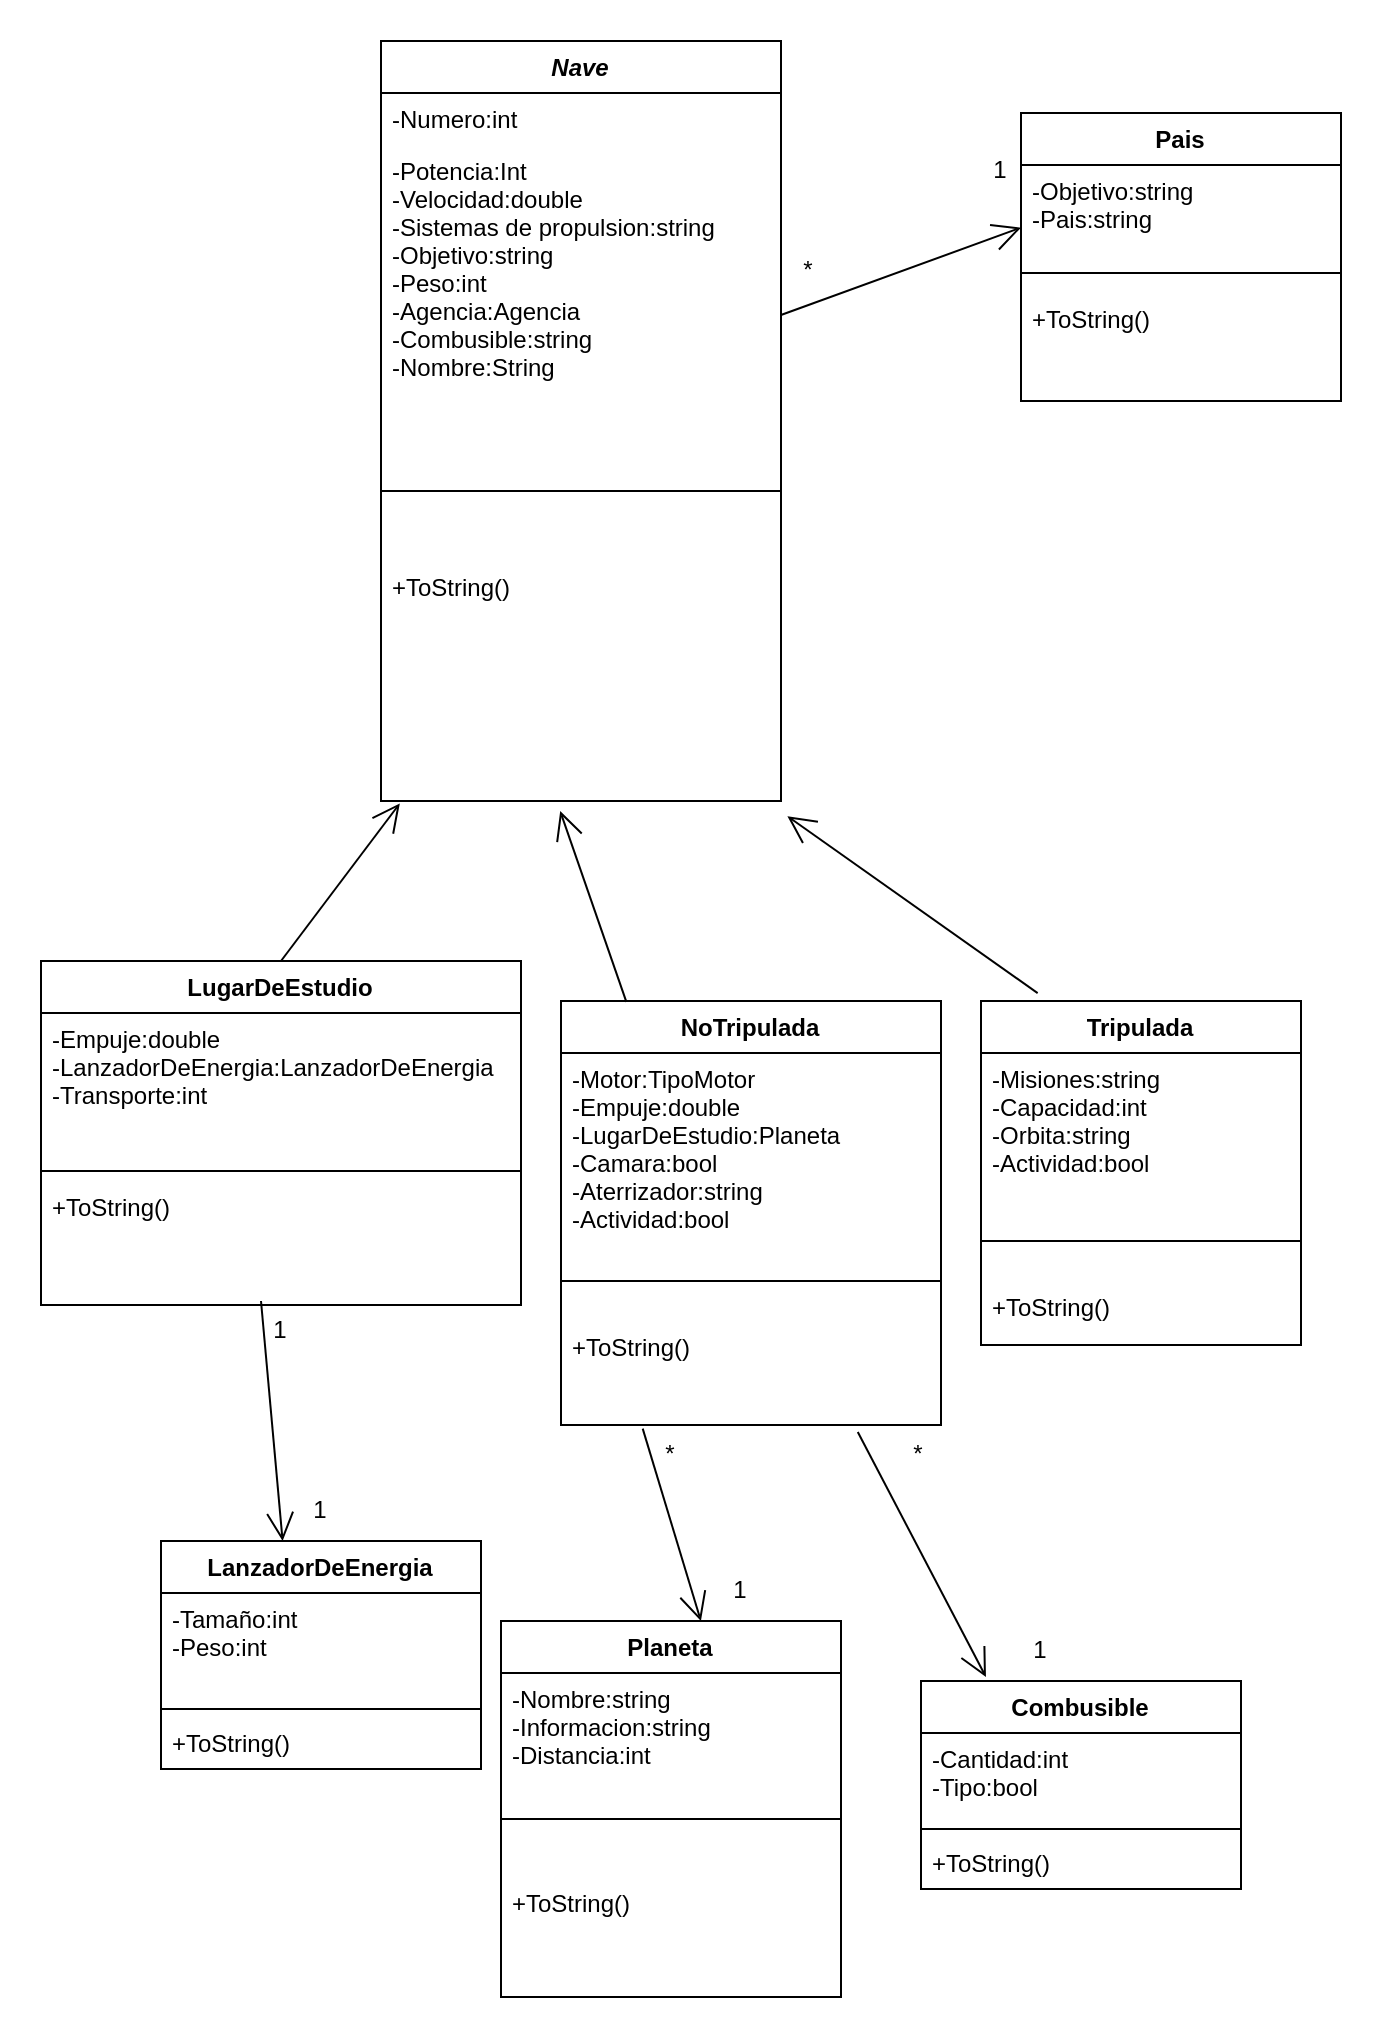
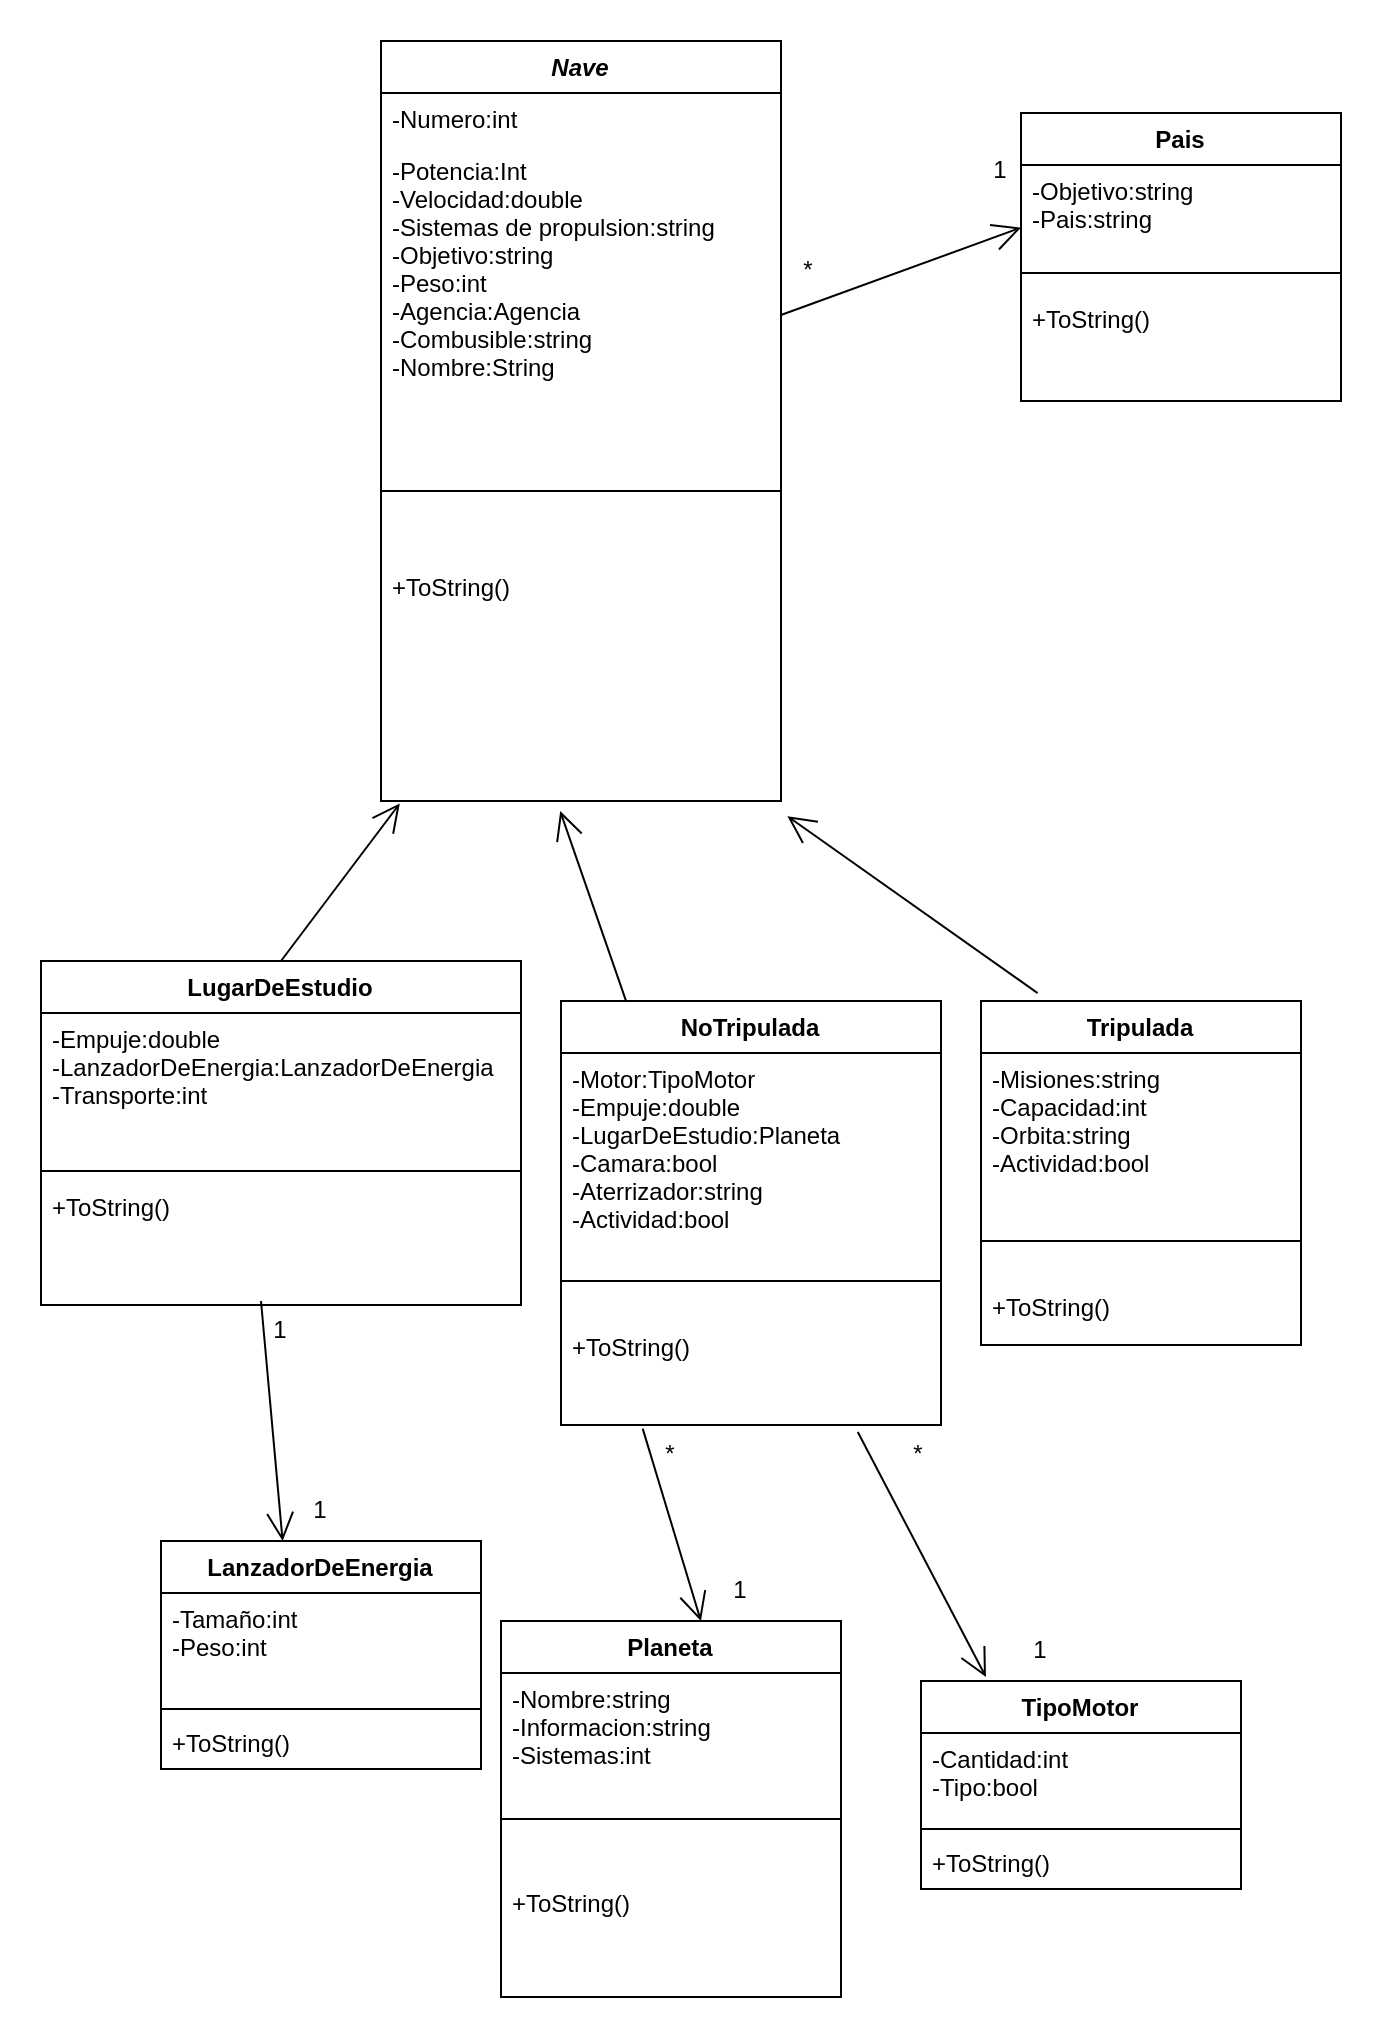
(600, 1700) -> (600, 1700)
(1080, 1708) -> (1080, 1708)
